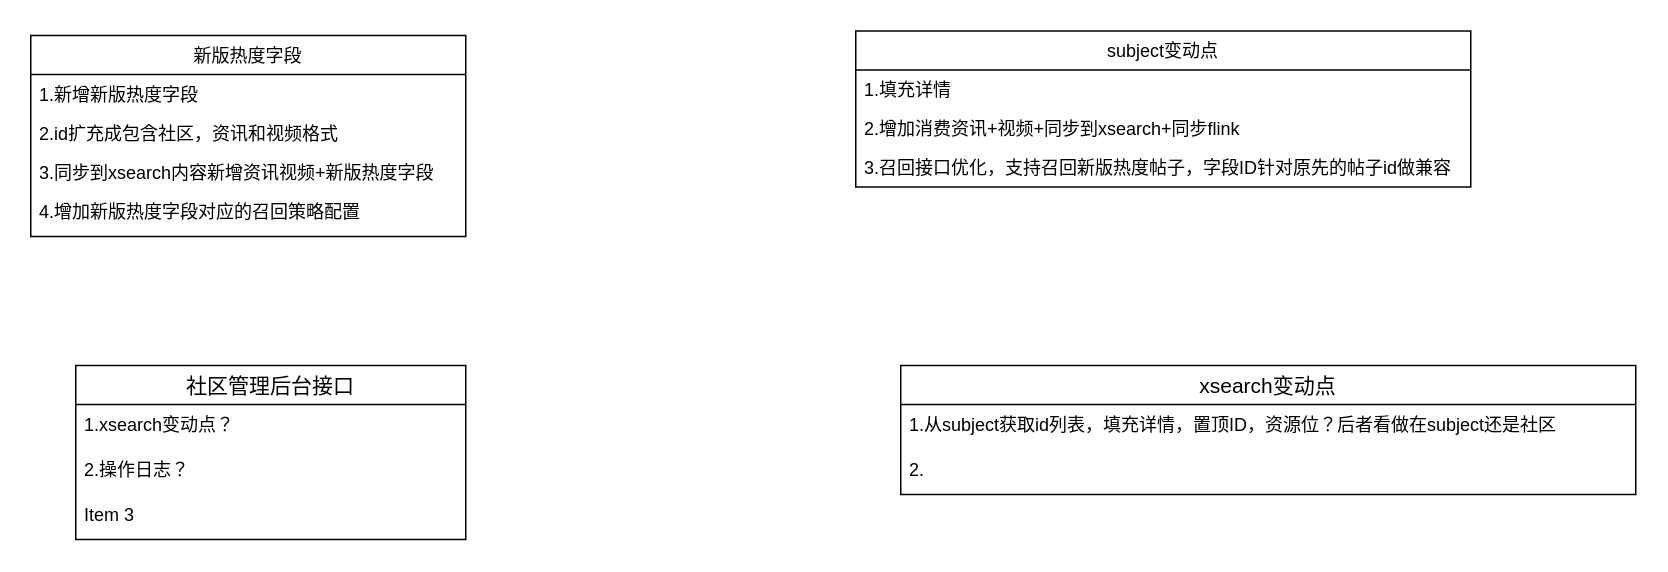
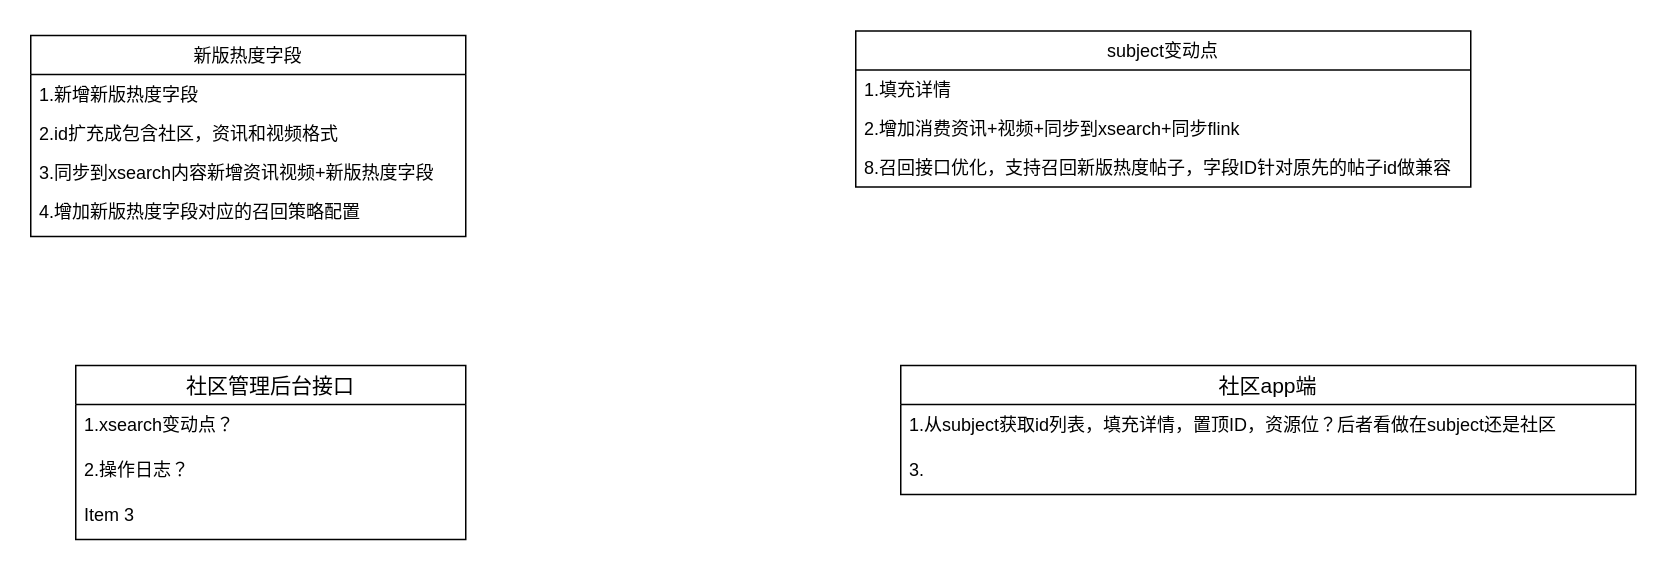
(1160, 168) -> (1160, 168)
(1268, 386) -> (1268, 386)
(917, 470) -> (917, 470)
